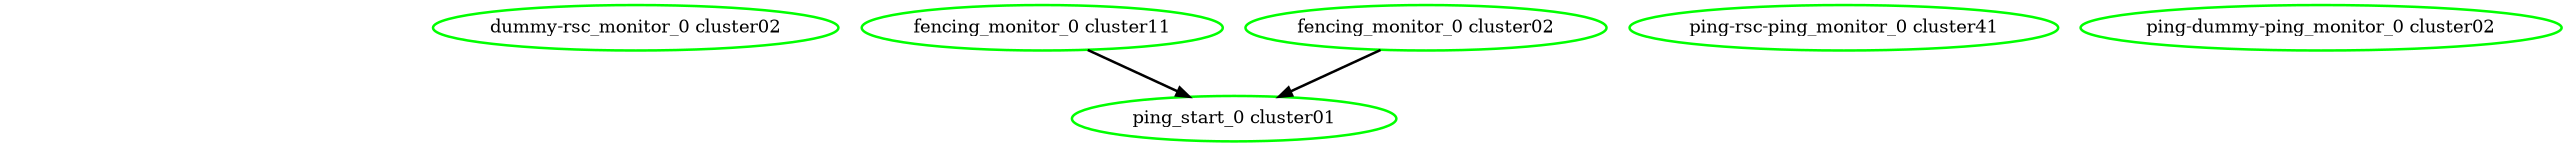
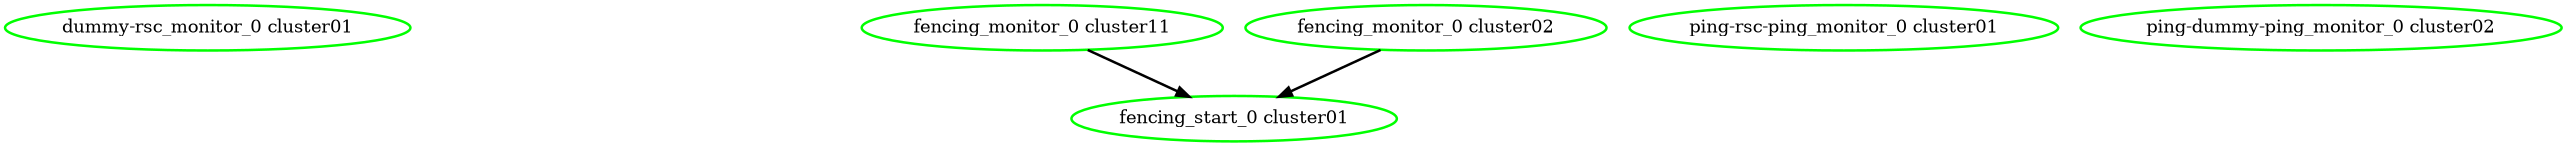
none -> (208, 28)
(636, 28) -> none
(1844, 28) -> (1844, 28)
(1234, 119) -> (1234, 119)
